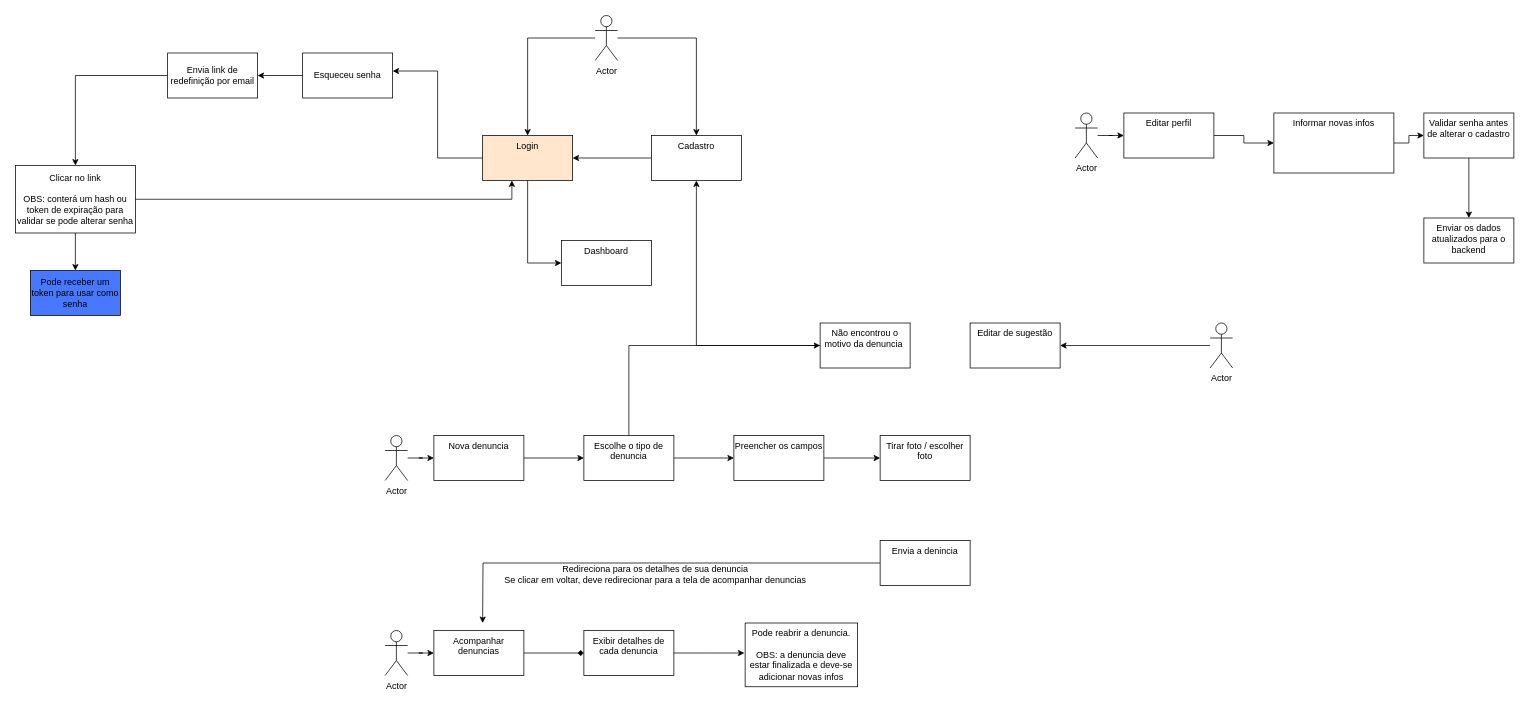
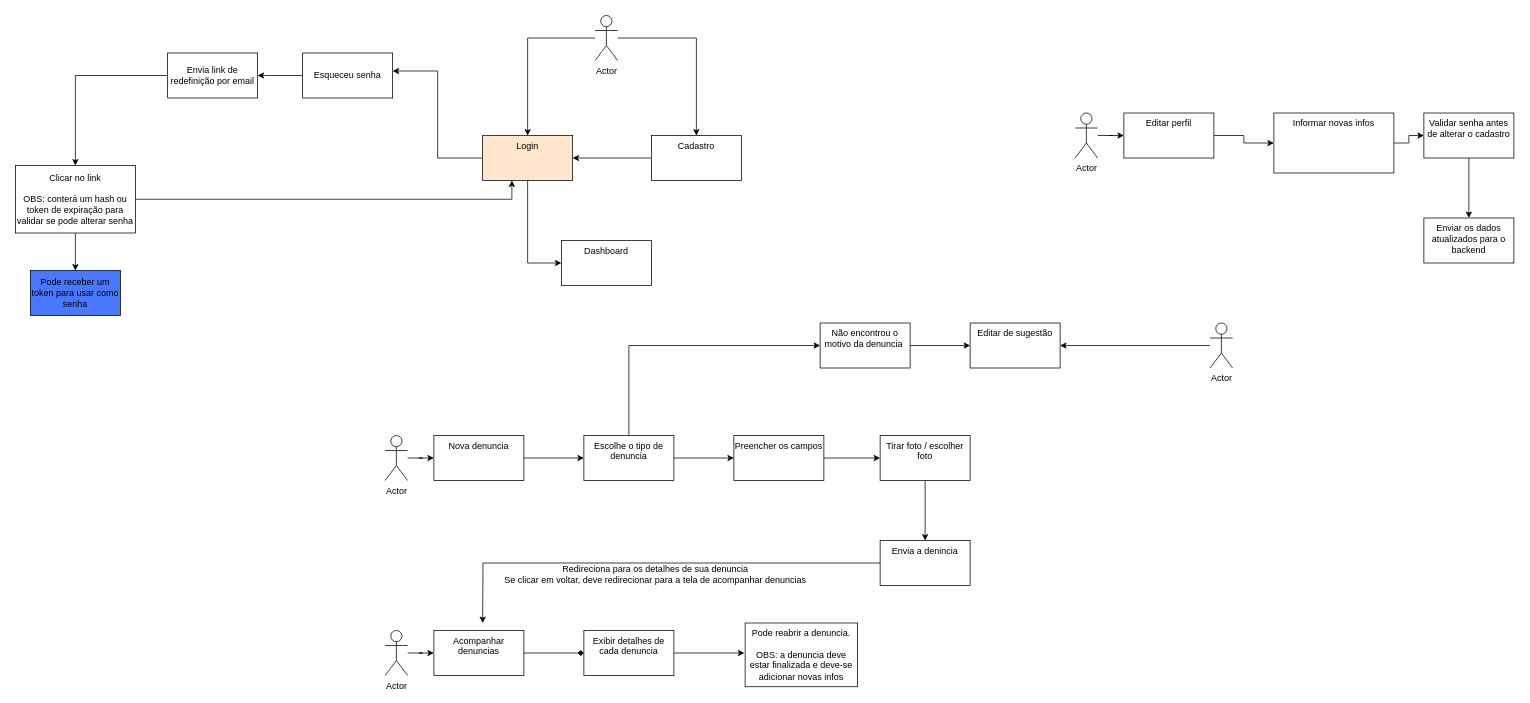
(696, 264) -> (937, 345)
none -> (925, 534)
